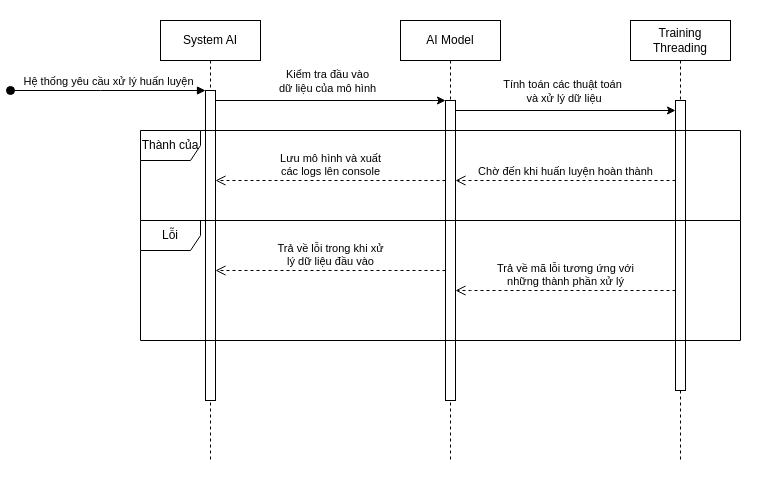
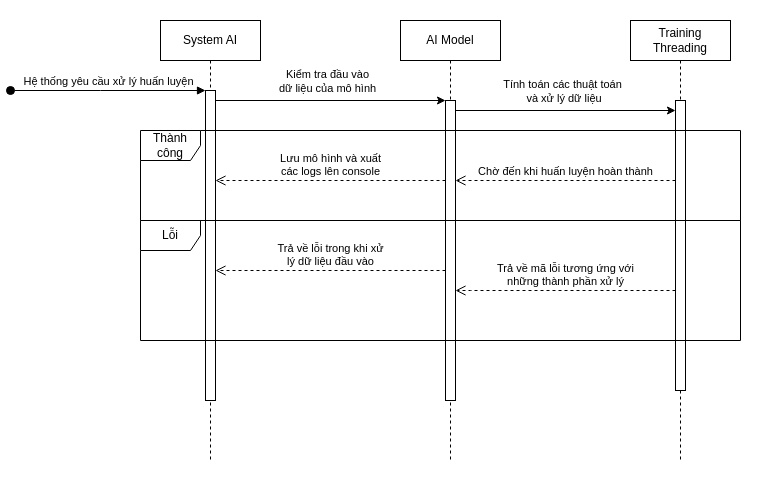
(171, 146) -> (171, 146)
